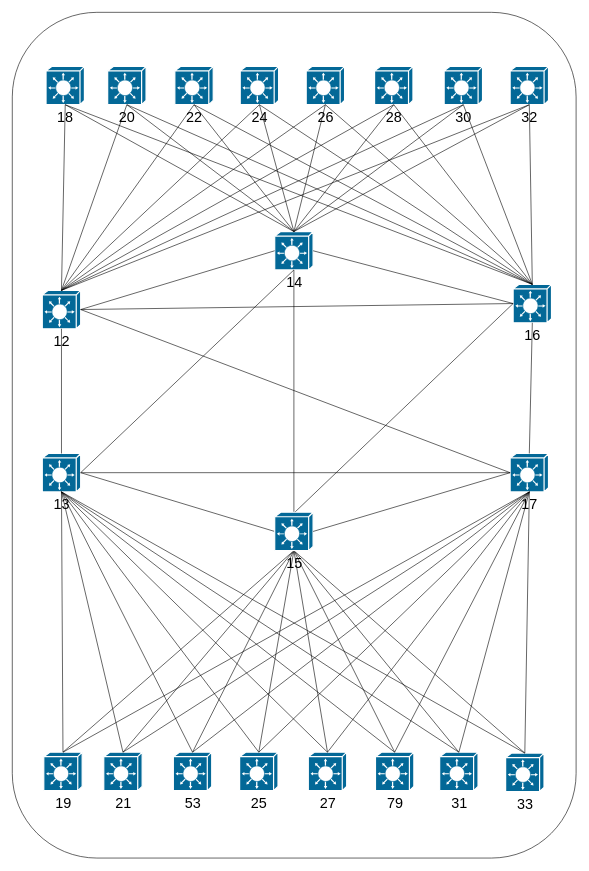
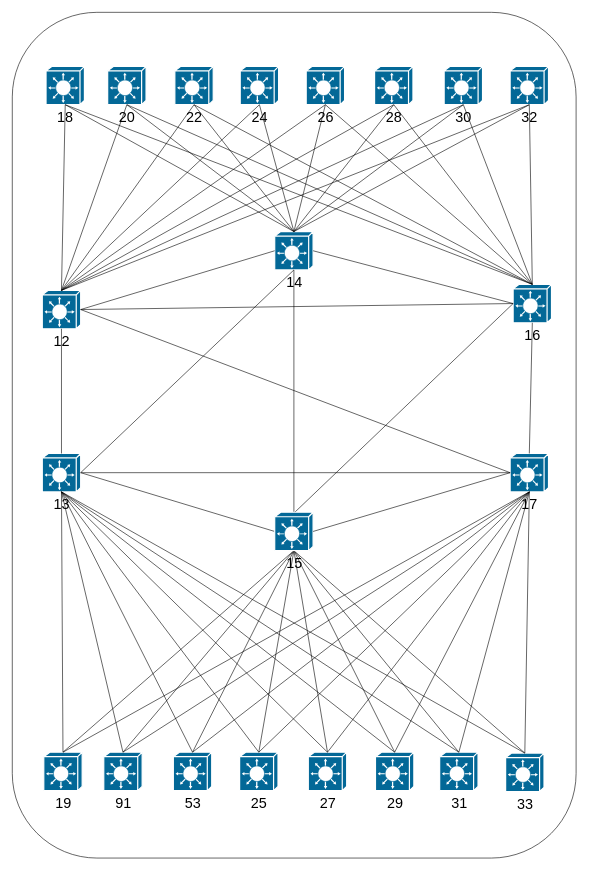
(391, 191) -> none
(124, 800) -> (124, 800)
(395, 800) -> (395, 800)
